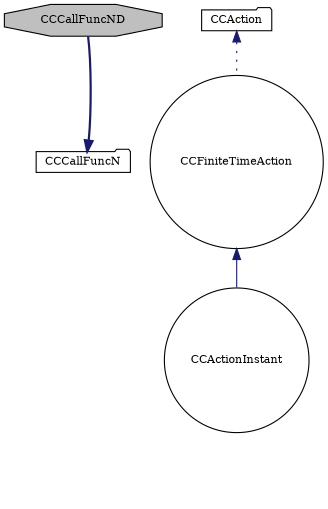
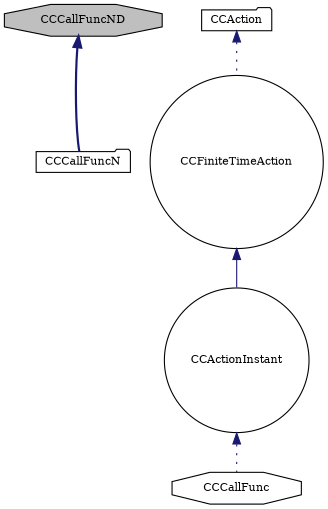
(91, 88) -> (76, 99)
none -> (237, 488)
